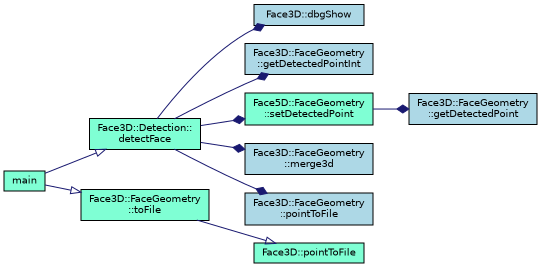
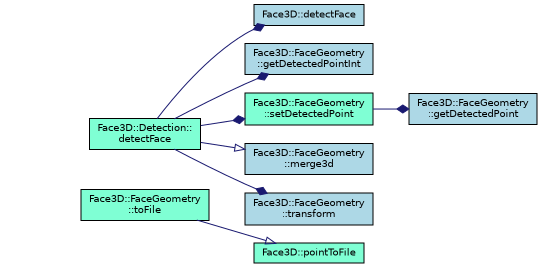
(309, 15) -> (309, 15)
(309, 109) -> (309, 109)
(218, 145) -> (218, 145)
(24, 181) -> none
(309, 209) -> (309, 209)
